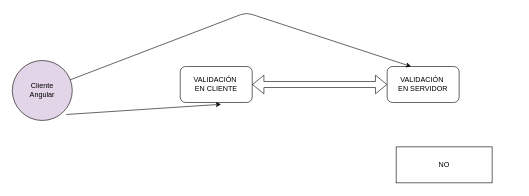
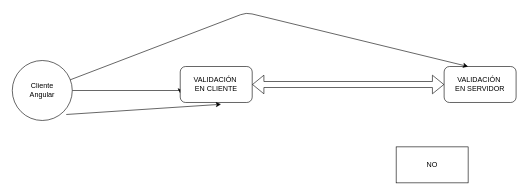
(423, 84) -> (480, 84)
(42, 90) -> (42, 90)
none -> (126, 90)
(444, 165) -> (432, 165)
